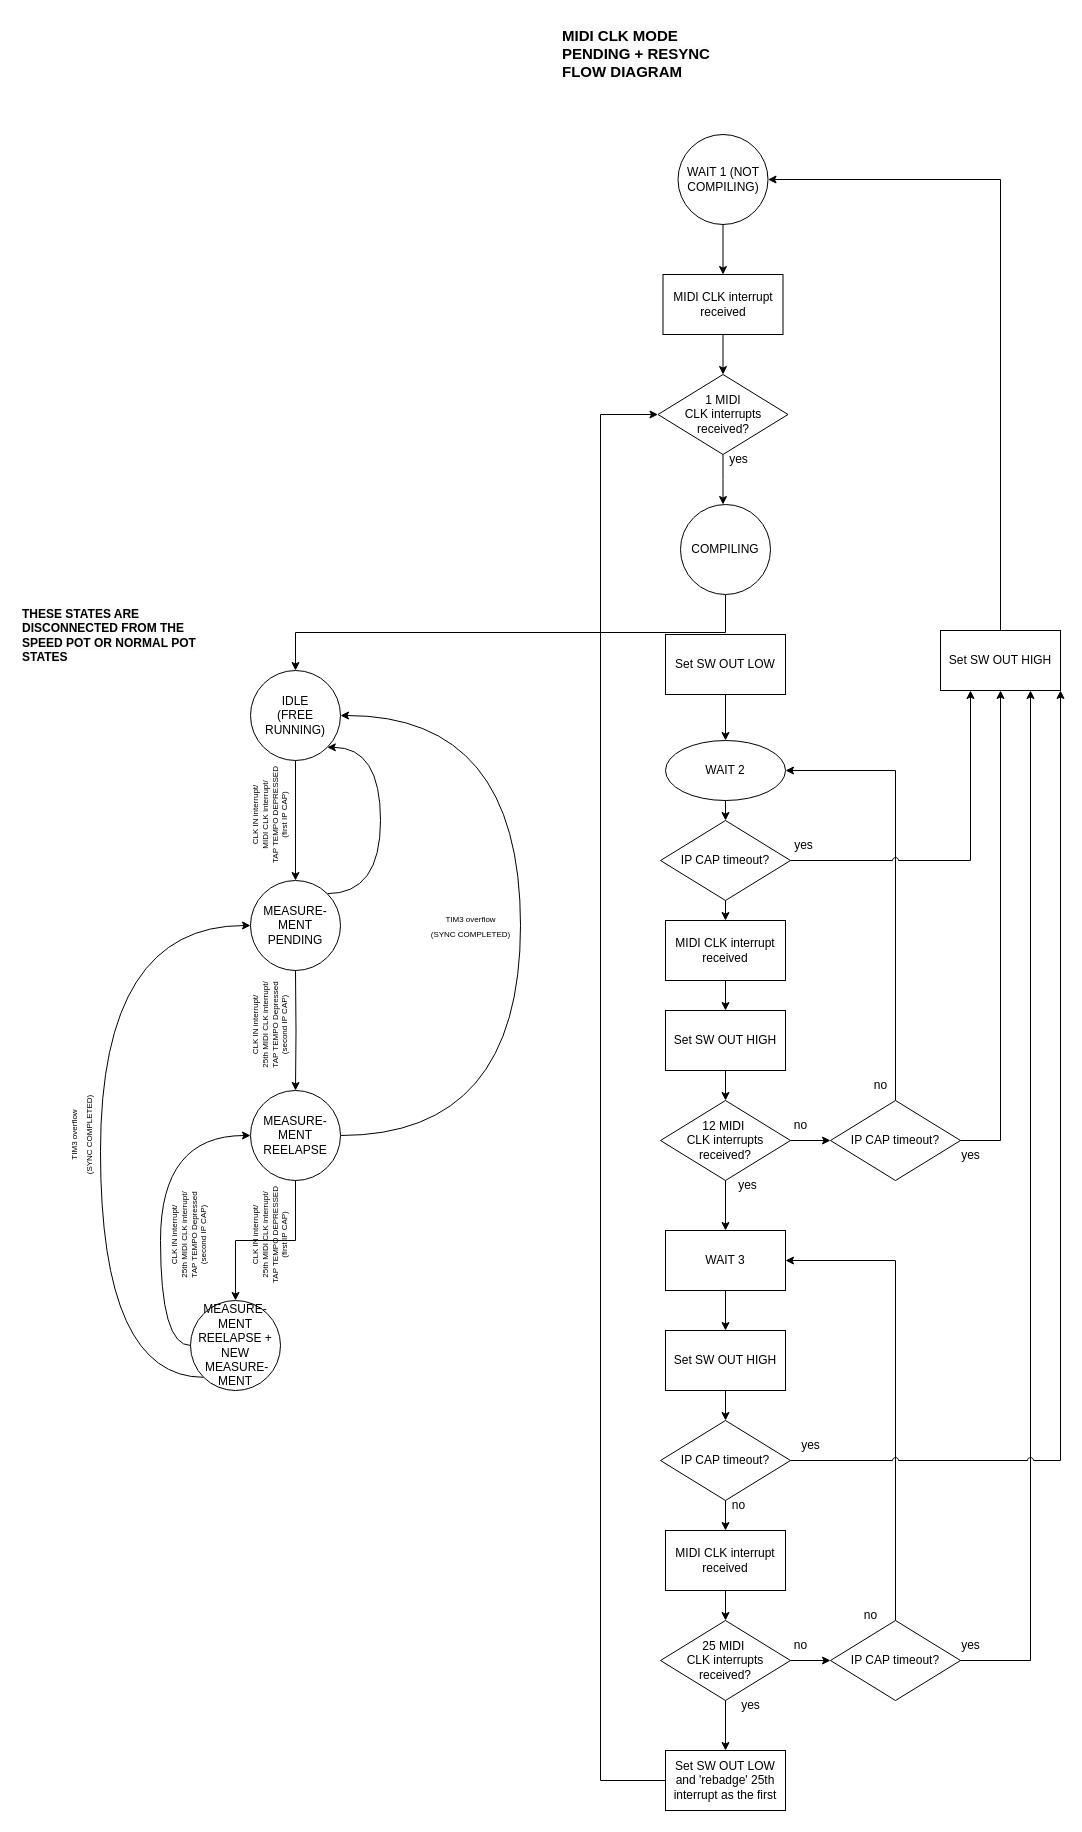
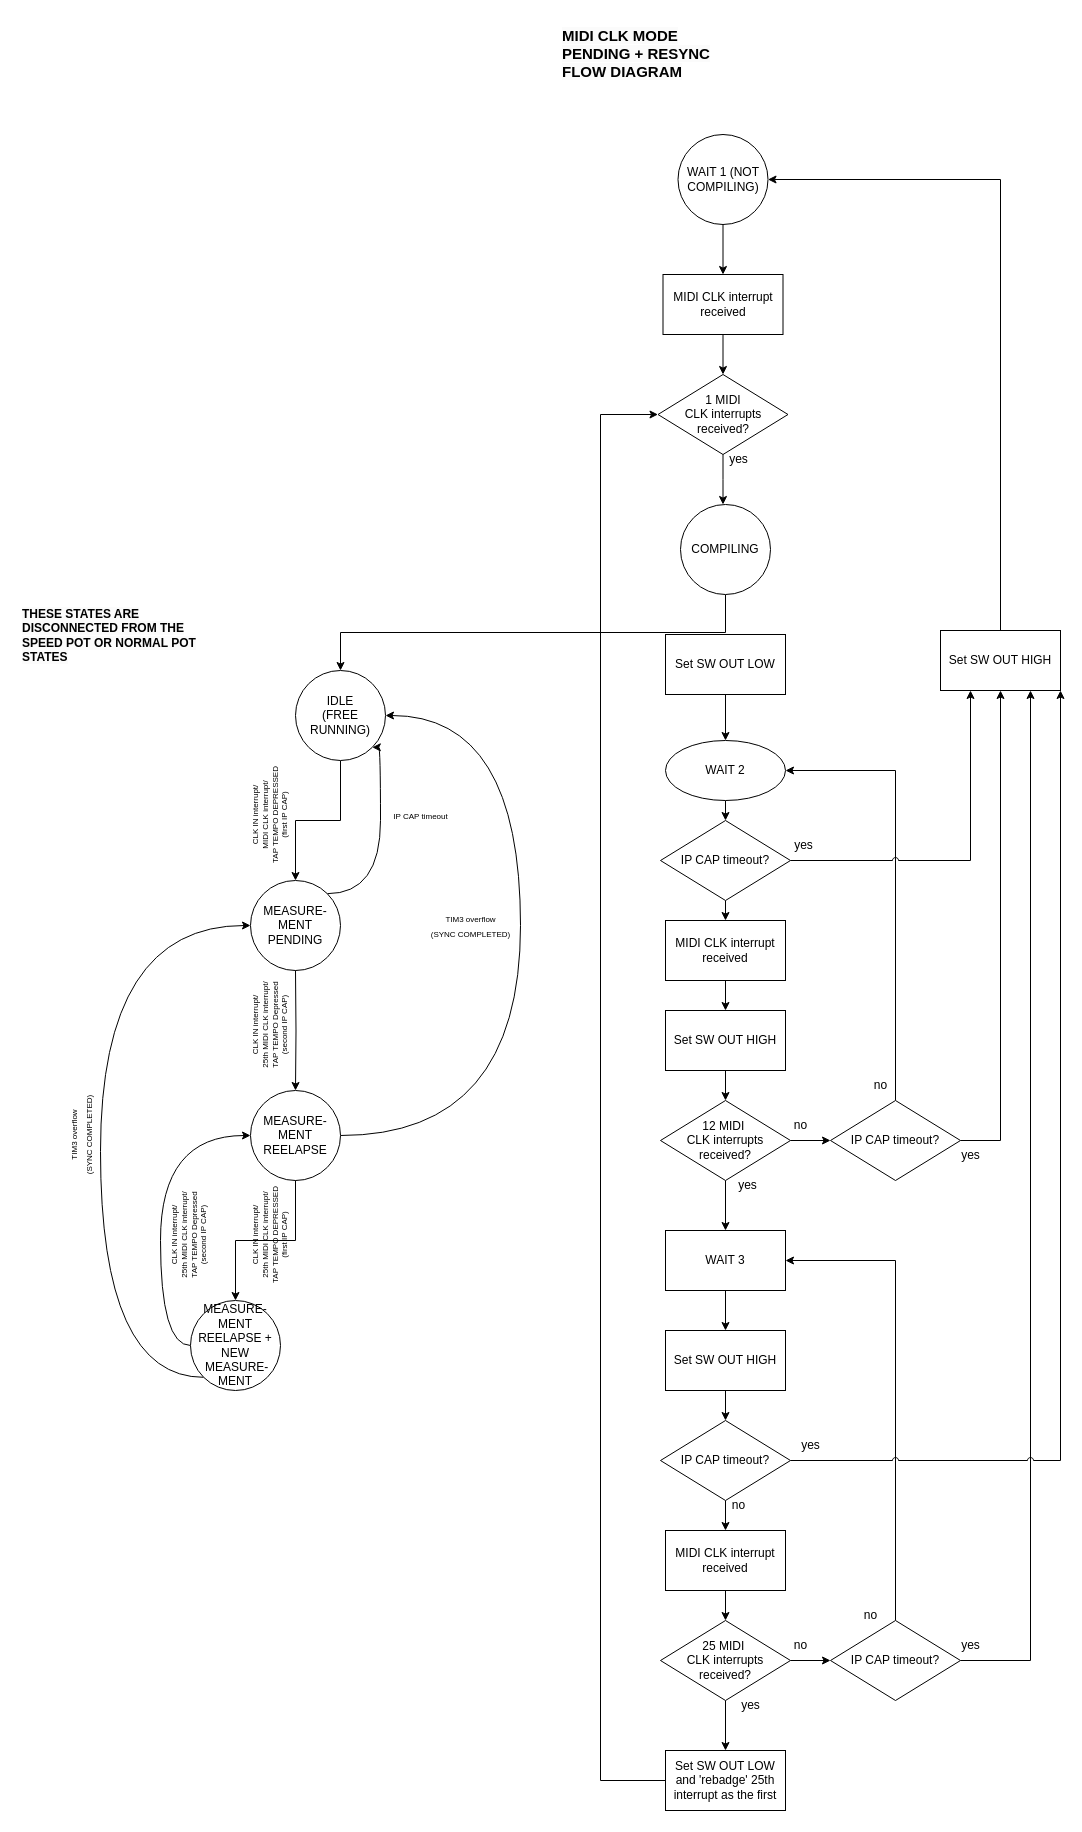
(296, 716) -> (341, 716)
none -> (421, 816)
